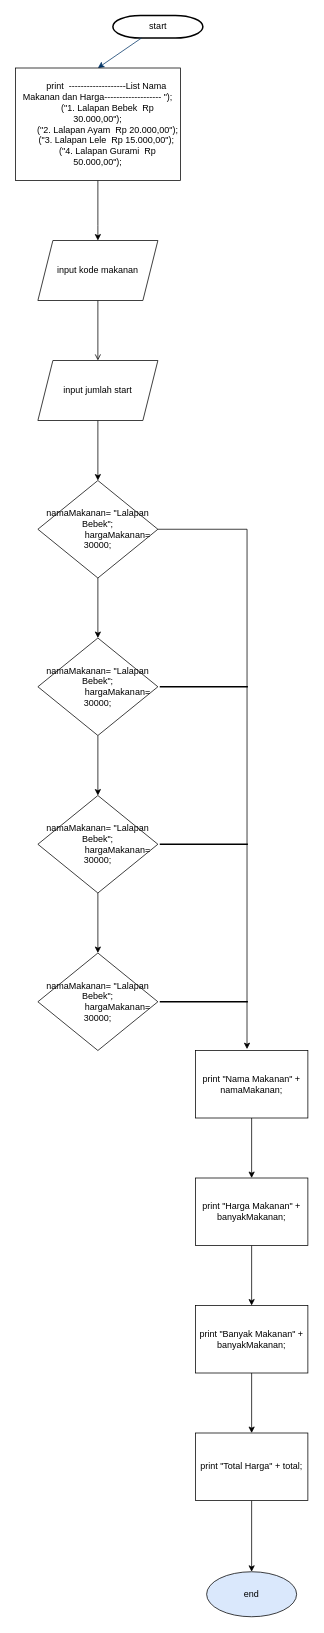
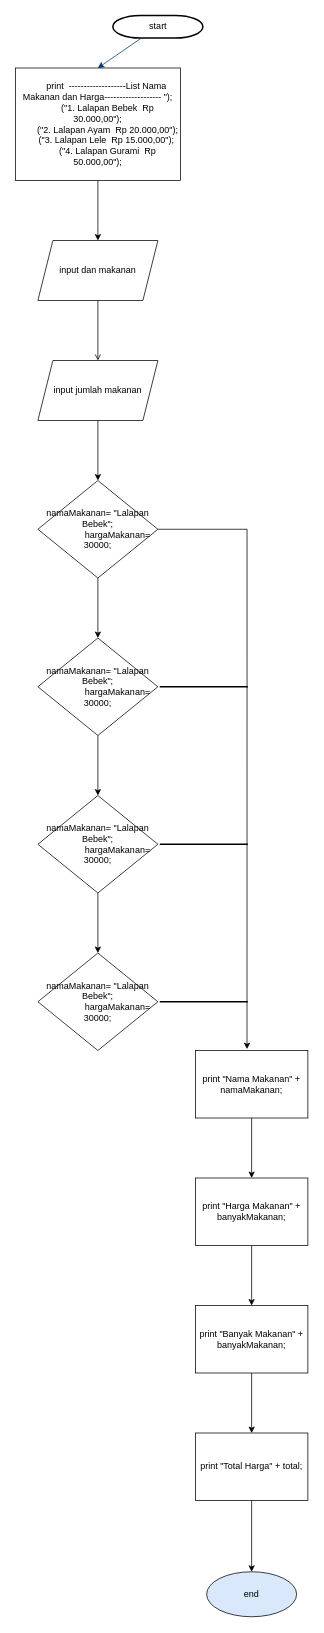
(98, 270) -> (98, 270)
(98, 390) -> (98, 390)
